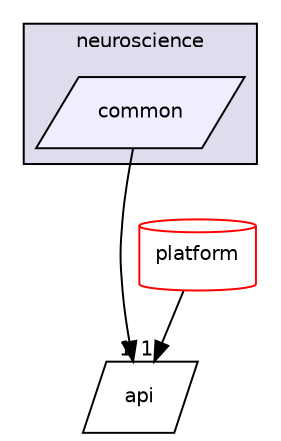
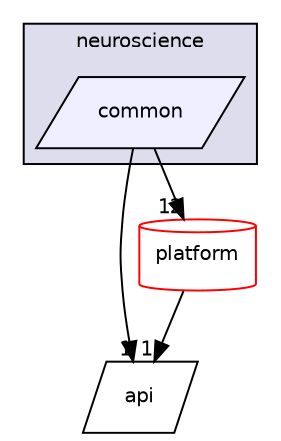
none -> (166, 176)
